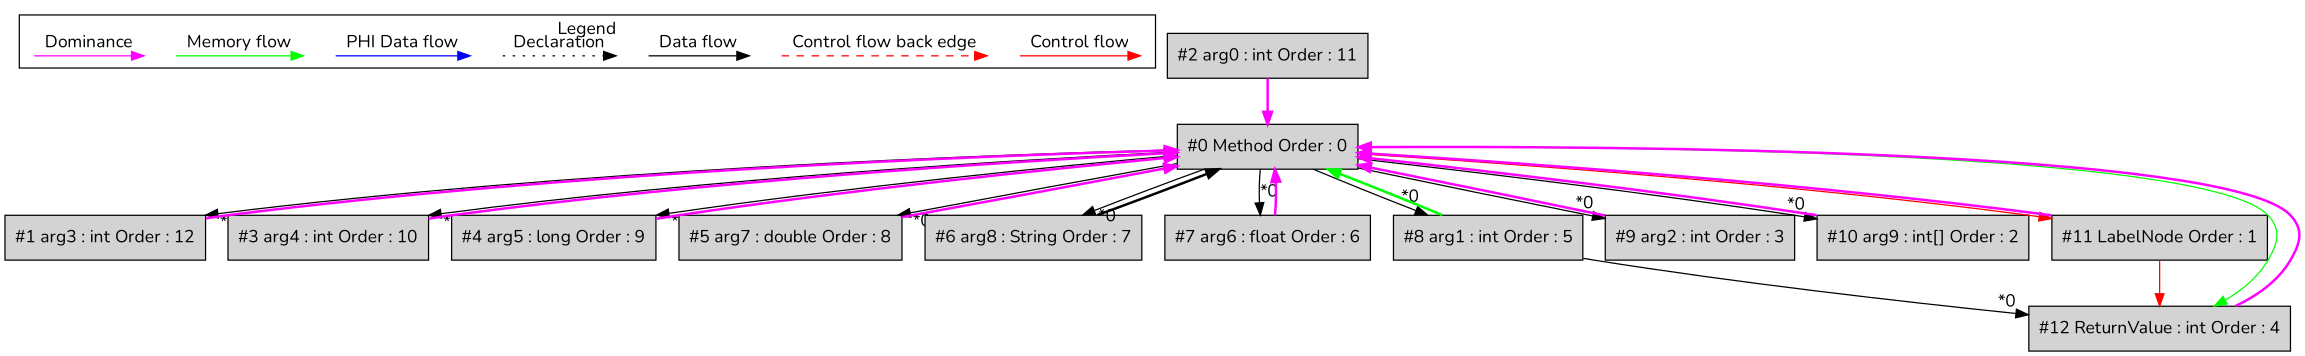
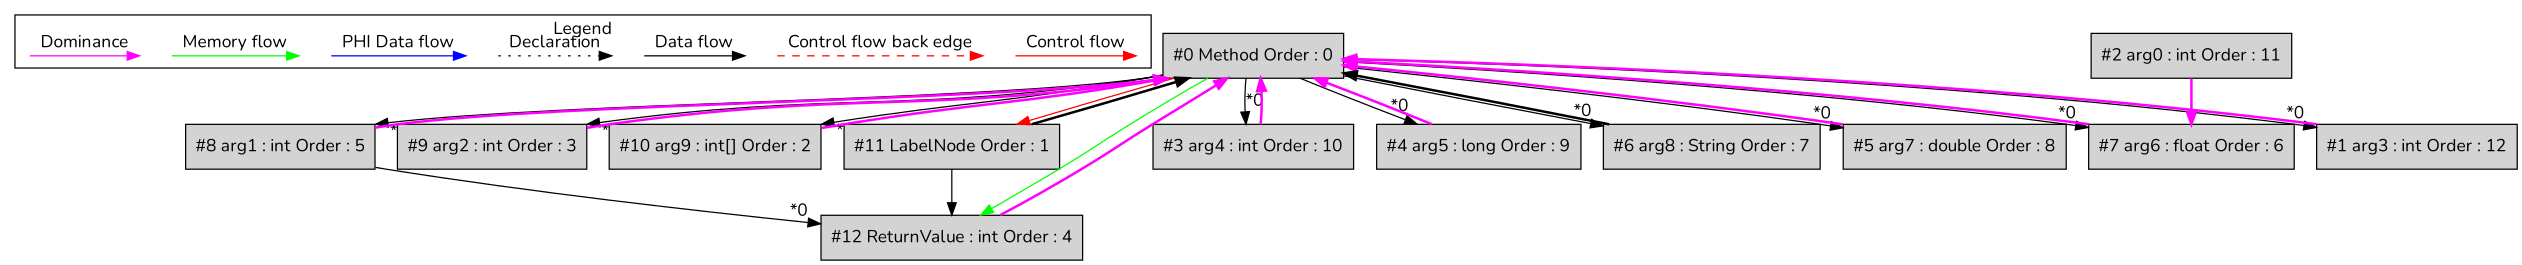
(1268, 95) -> (2191, 95)
(1712, 179) -> (1104, 103)
(1391, 194) -> (765, 103)
(2160, 277) -> (952, 186)
